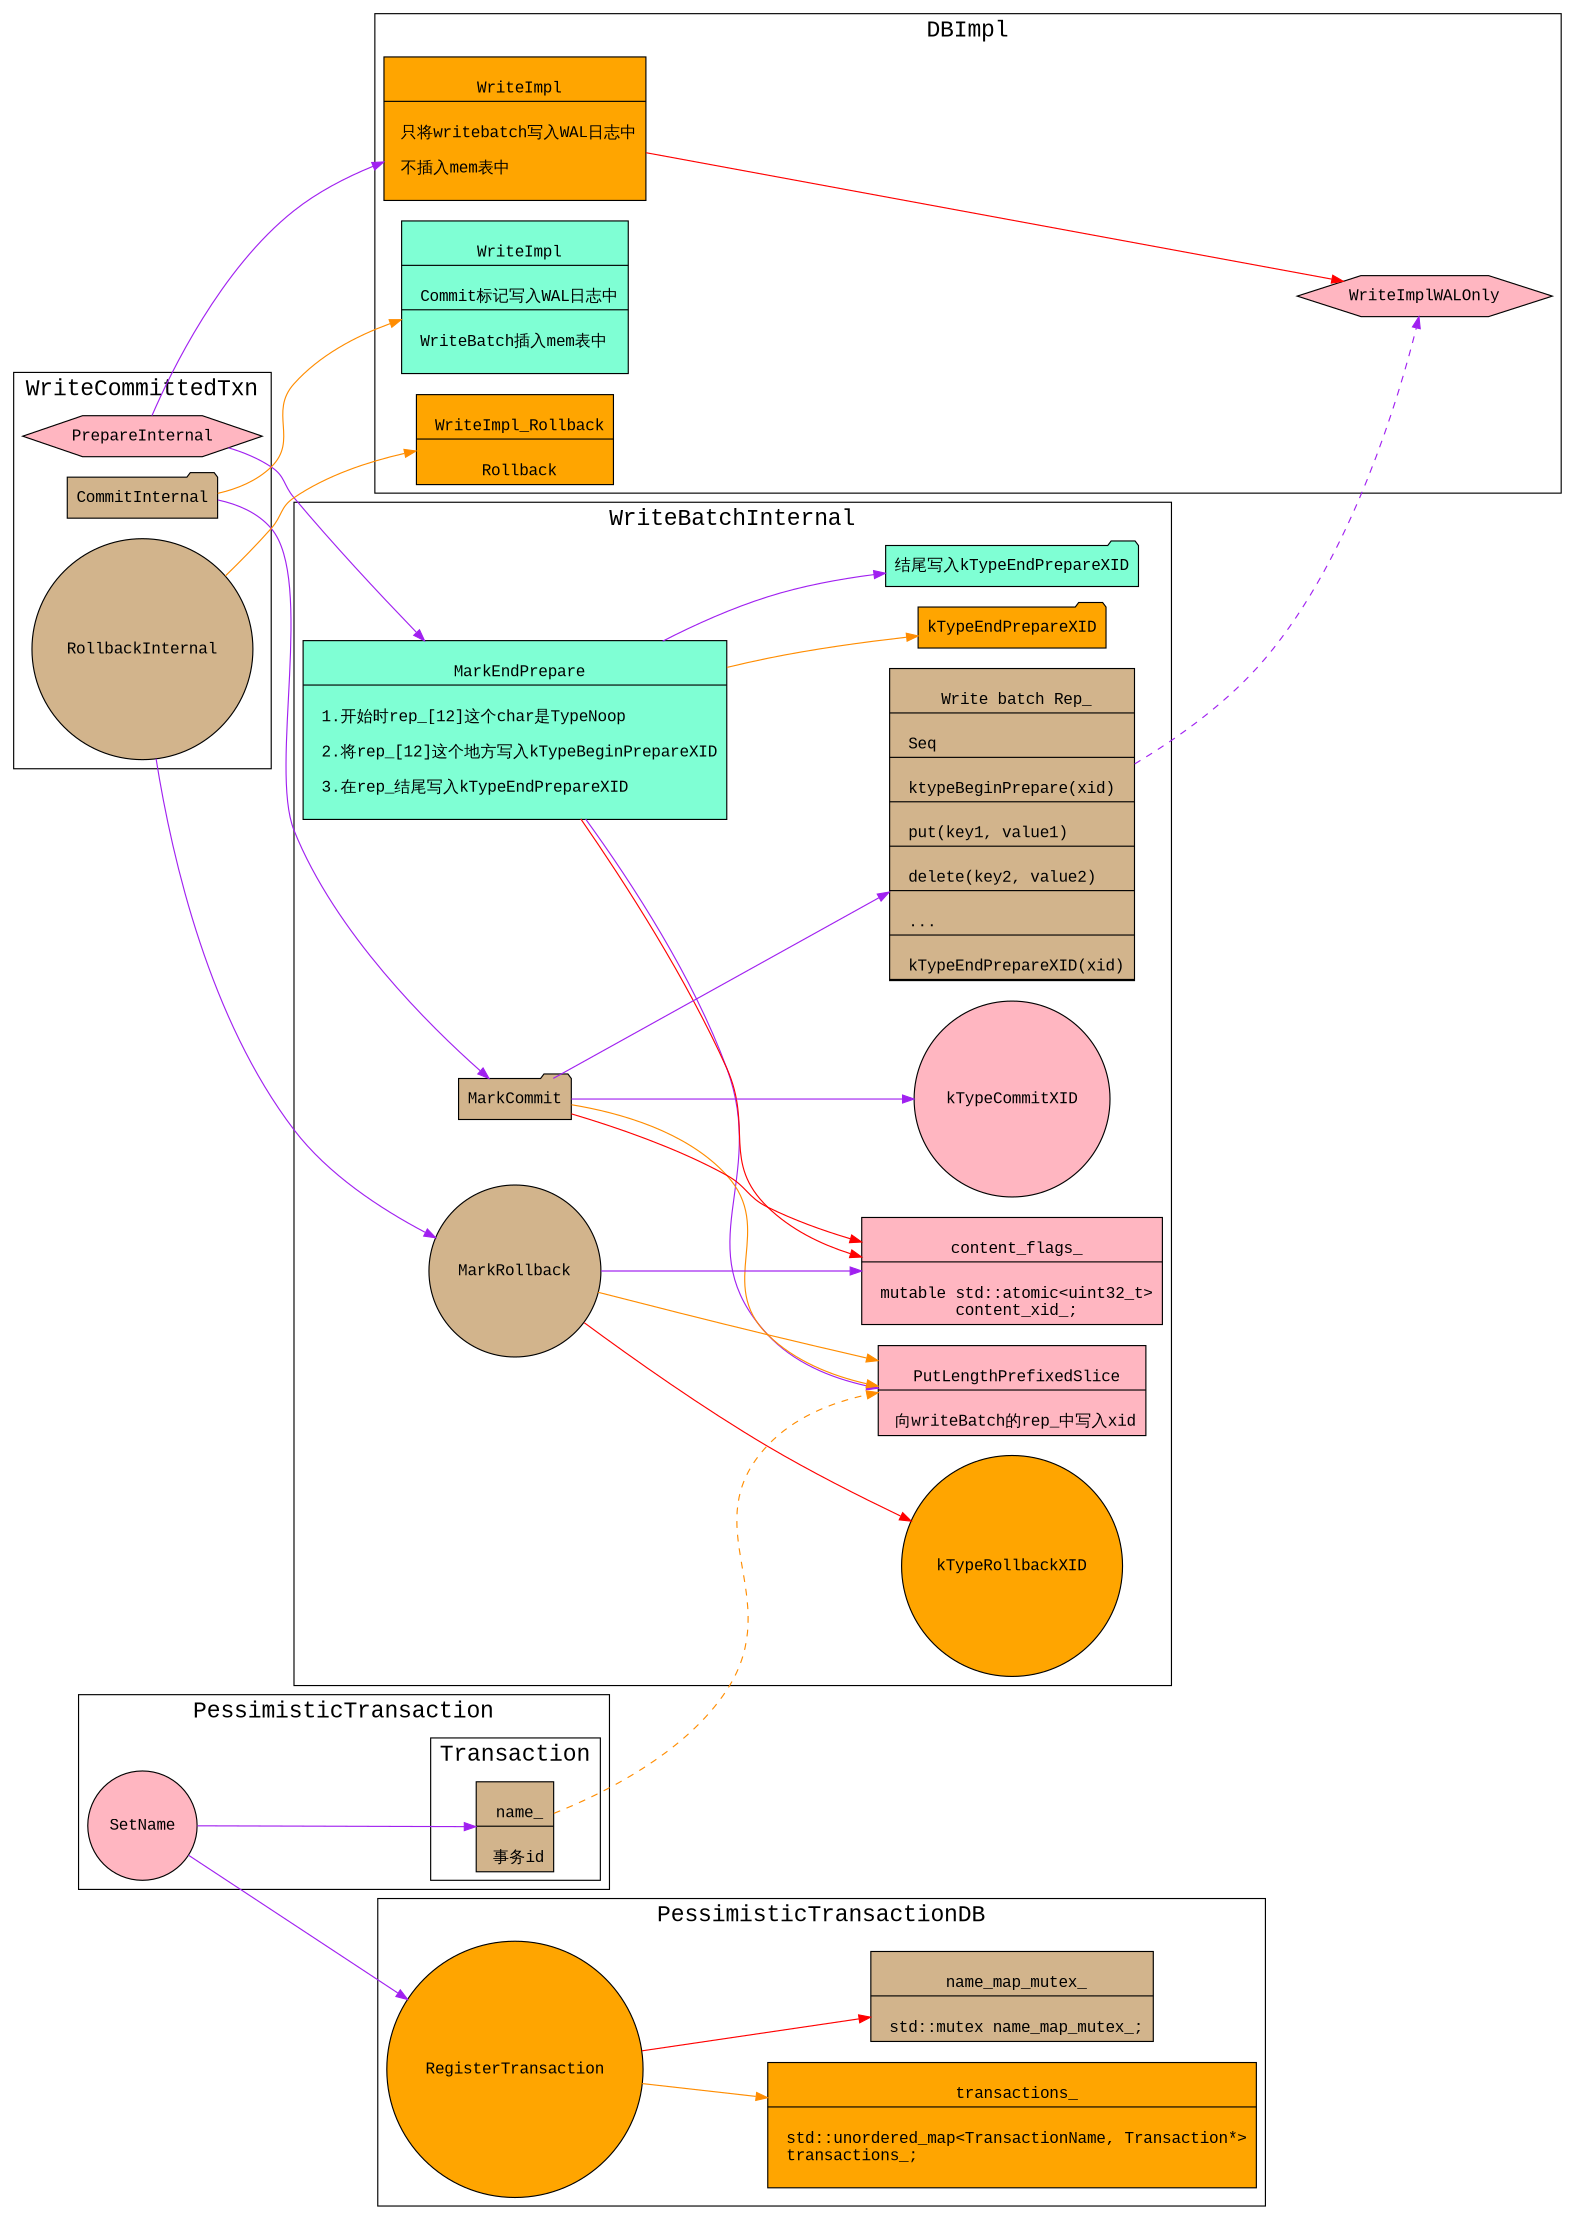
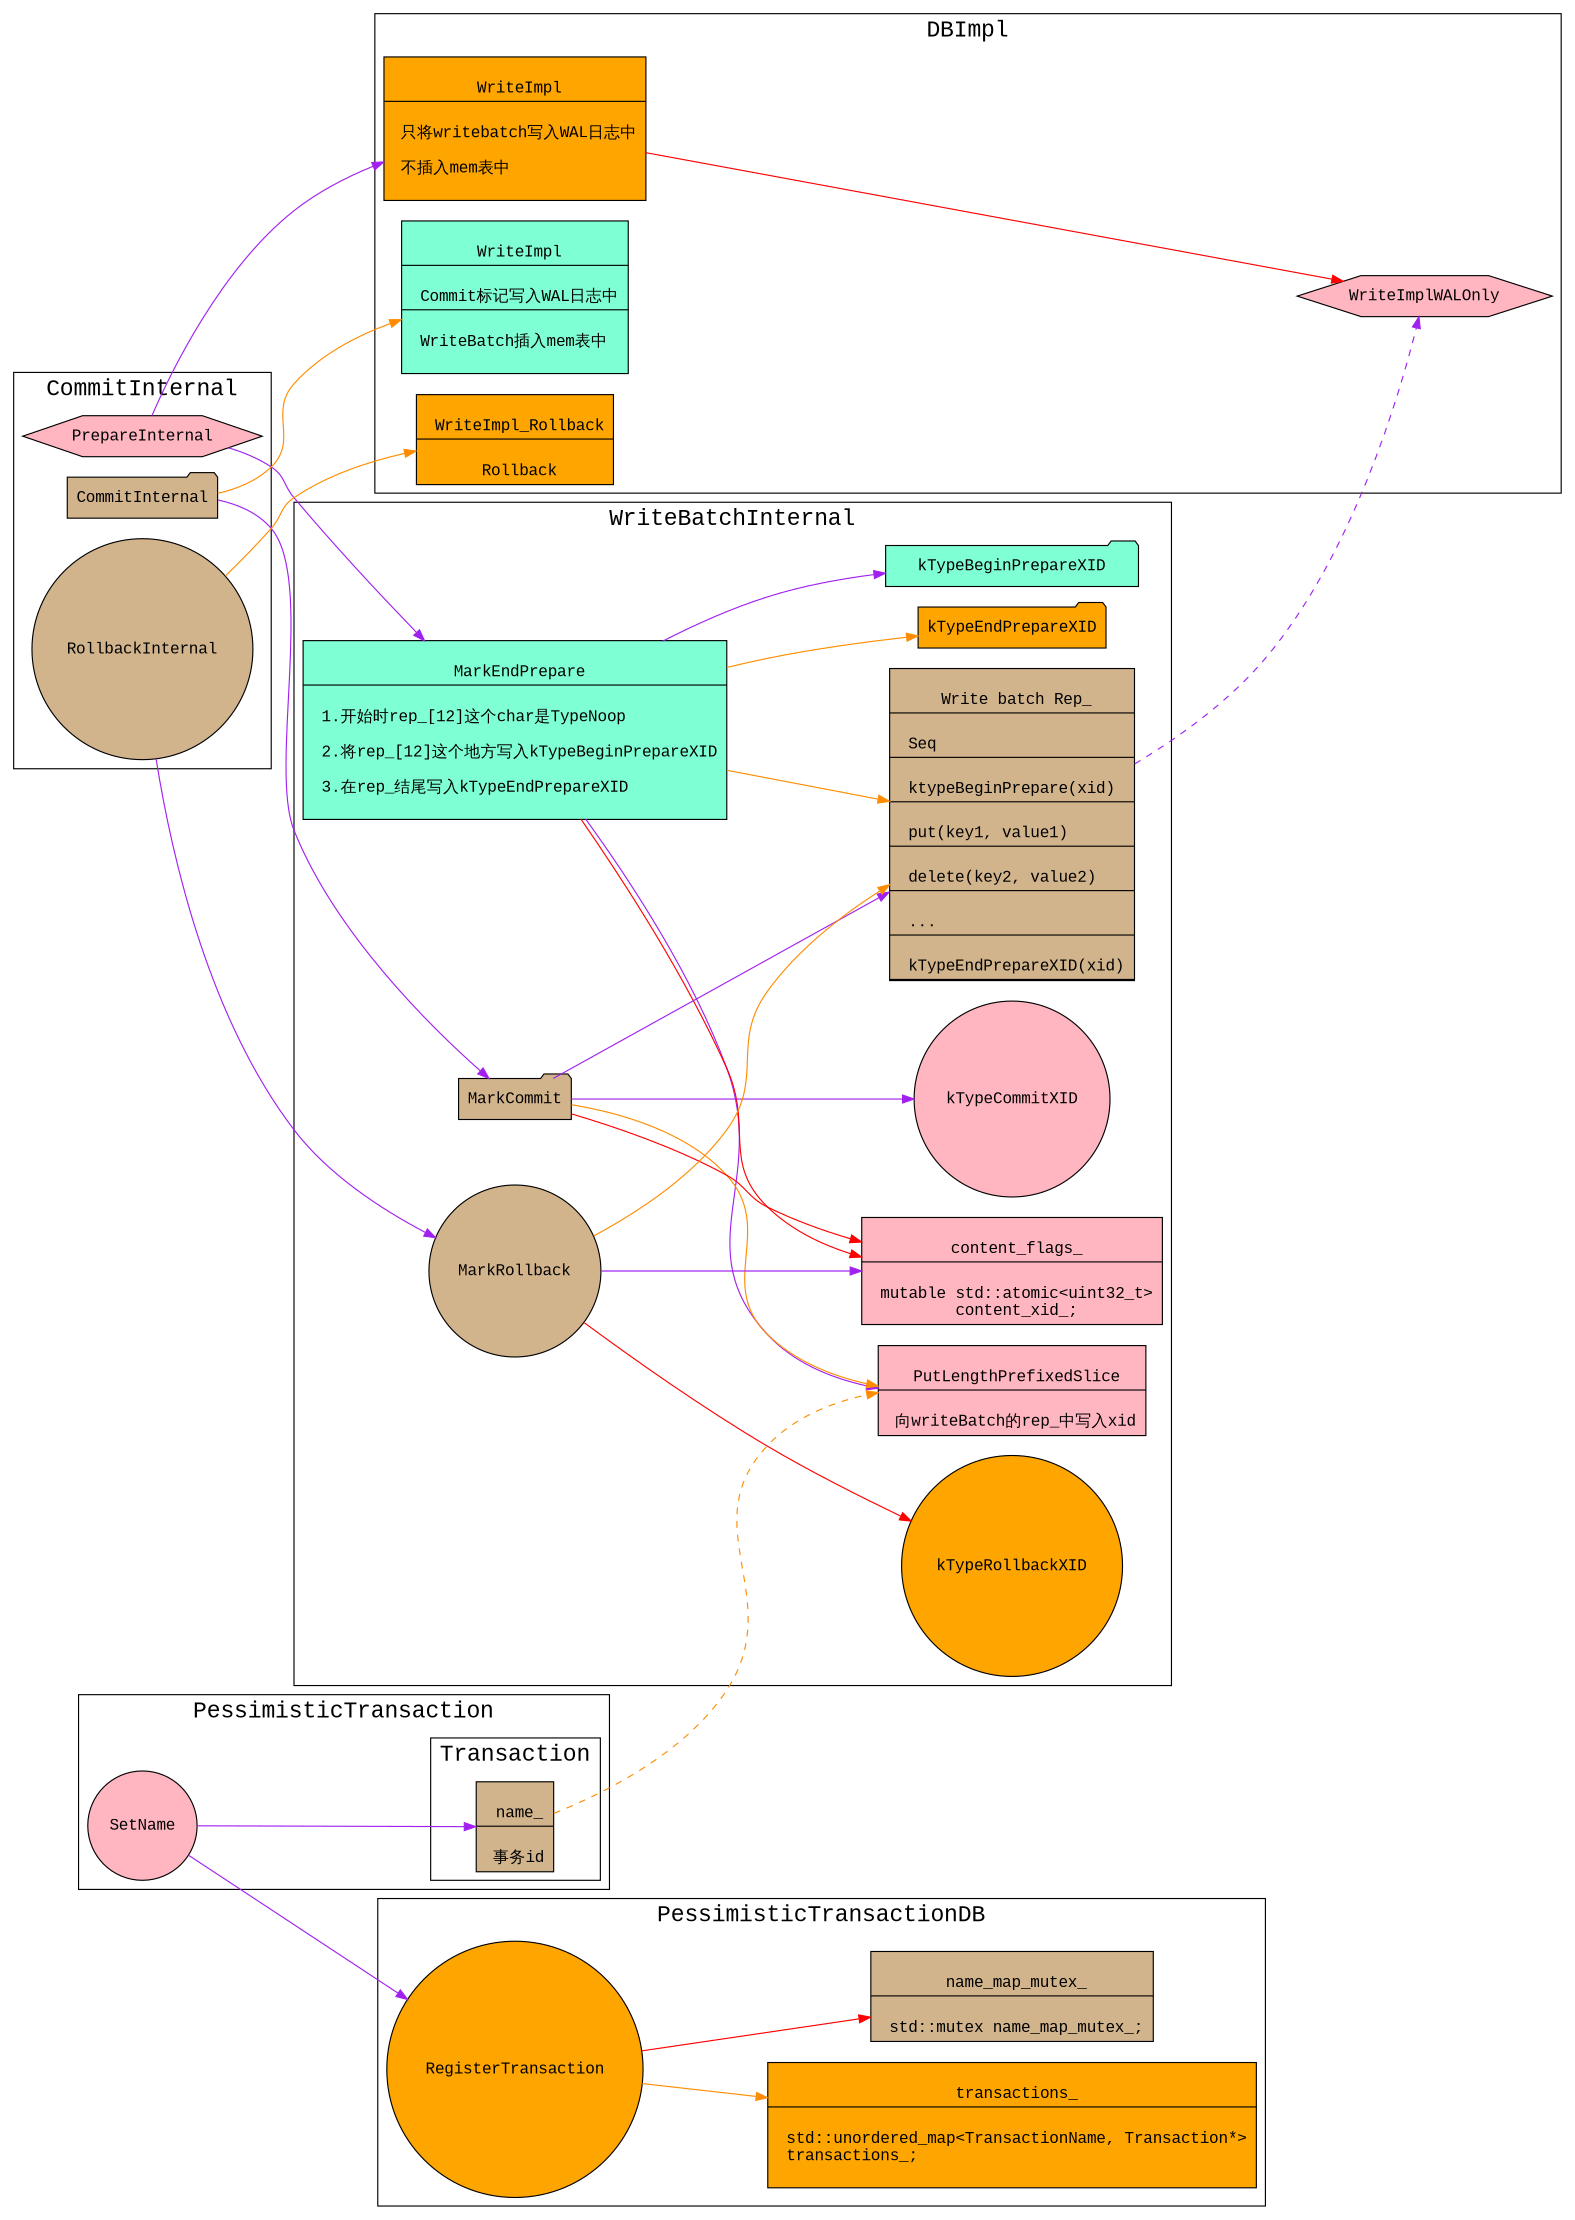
(142, 390) -> (142, 390)
(1012, 566) -> (1012, 566)
none -> (803, 785)
(732, 1326) -> (747, 1071)
